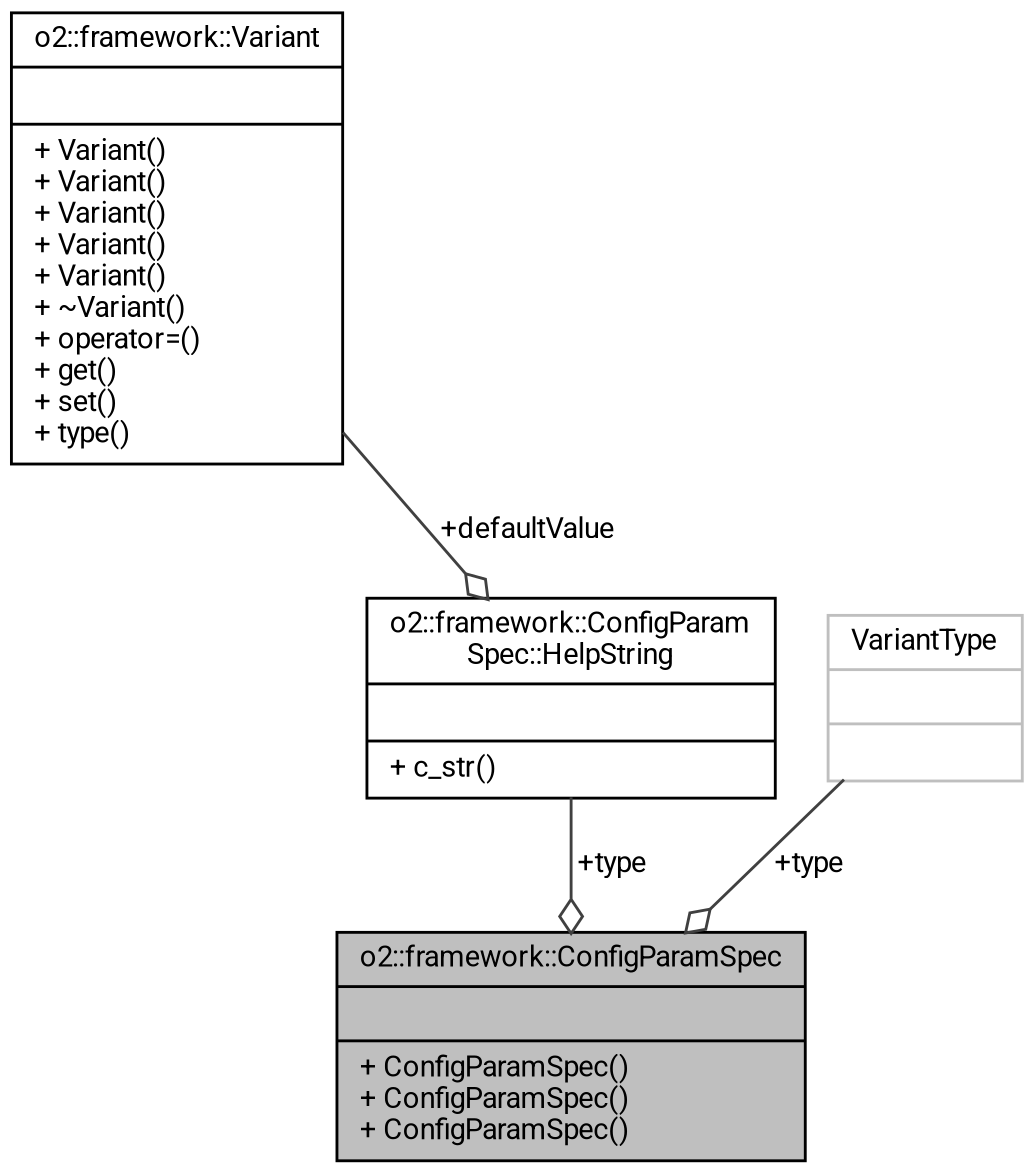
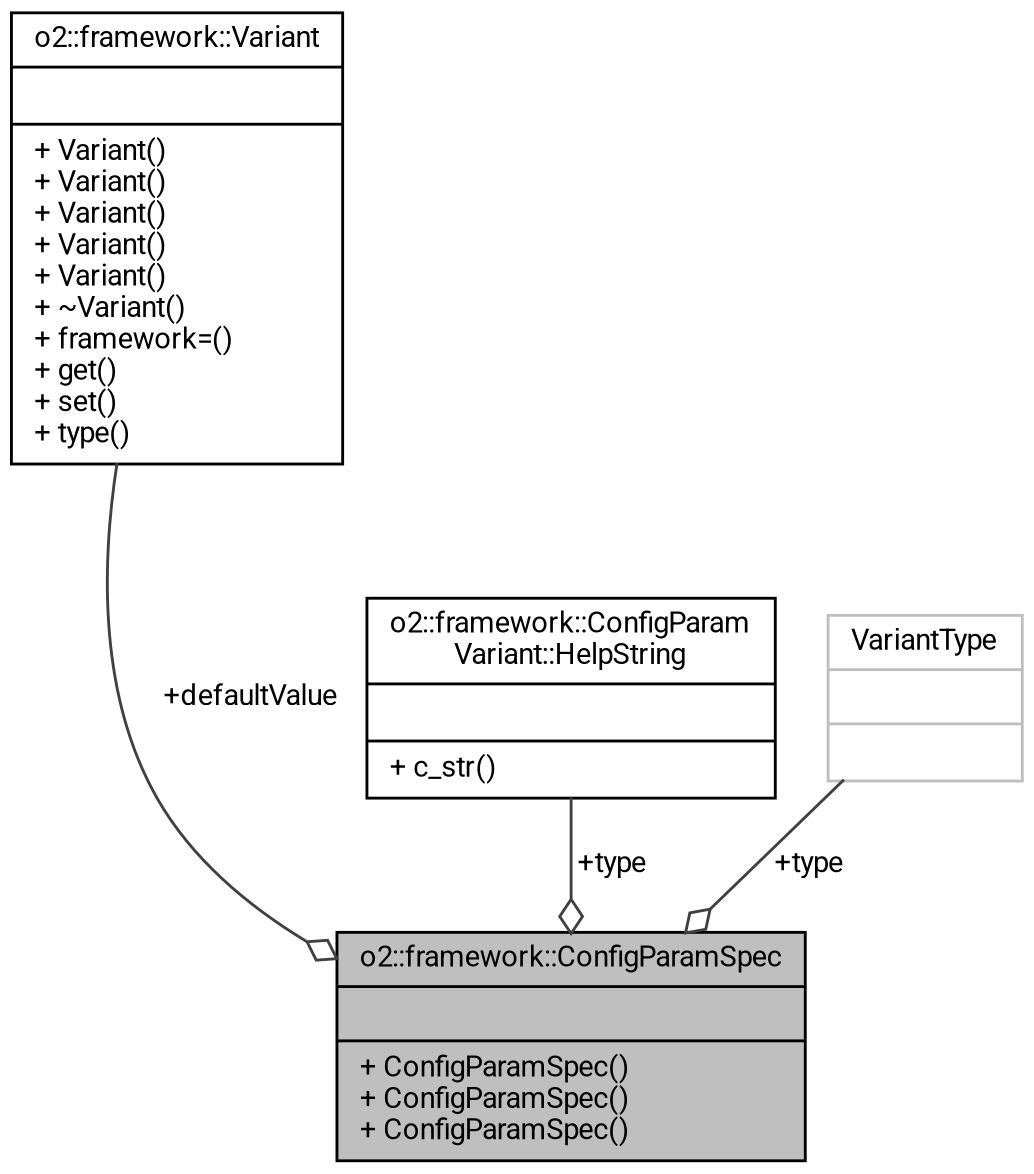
(119, 340) -> (134, 340)
(404, 503) -> (130, 737)
(571, 655) -> (571, 655)
